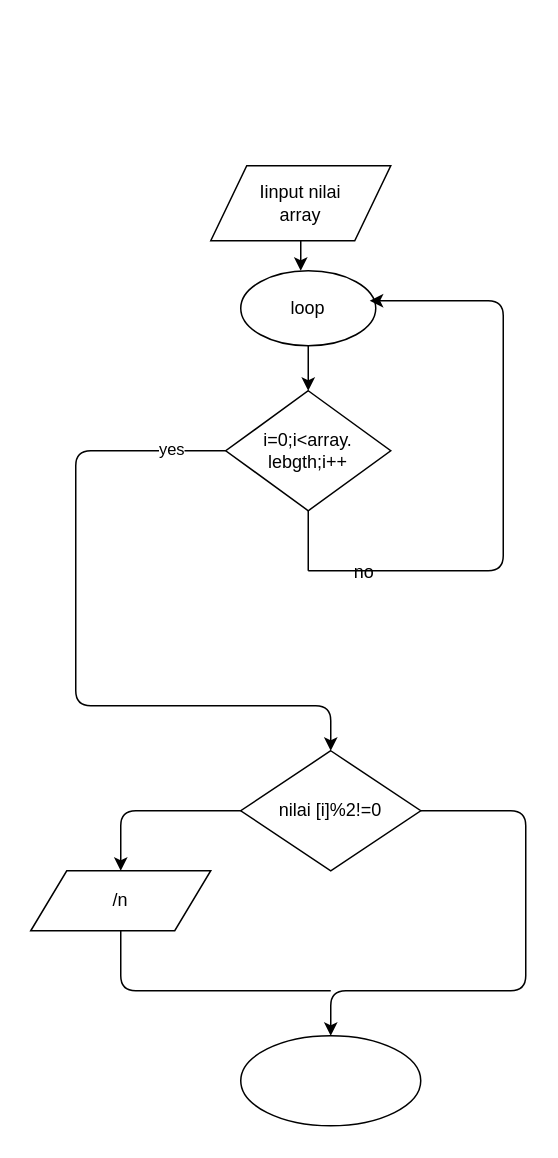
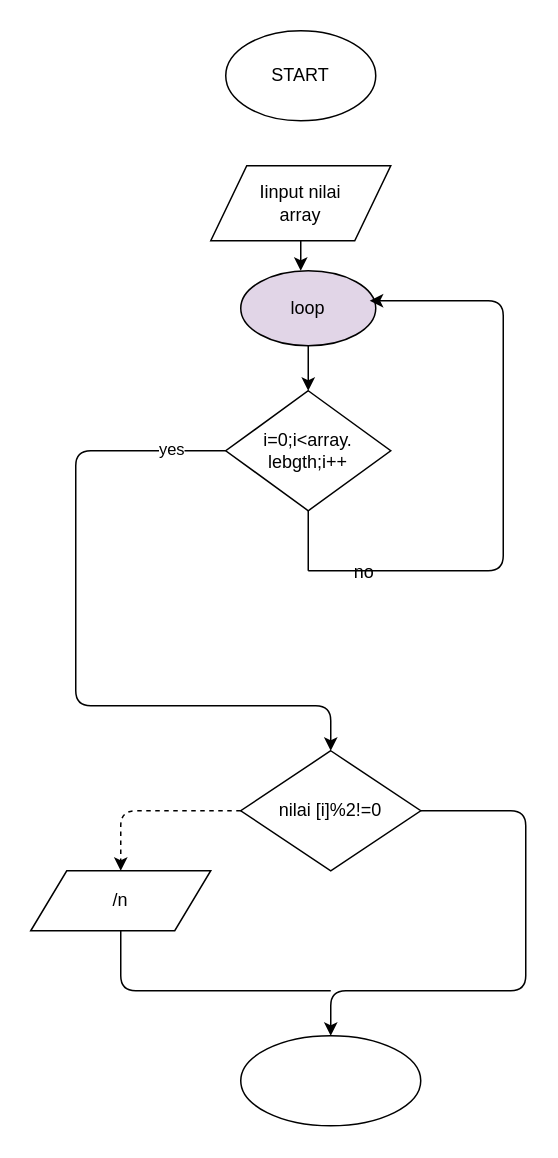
none -> (301, 76)
(308, 308) -> (308, 308)
(160, 811) -> (160, 811)
